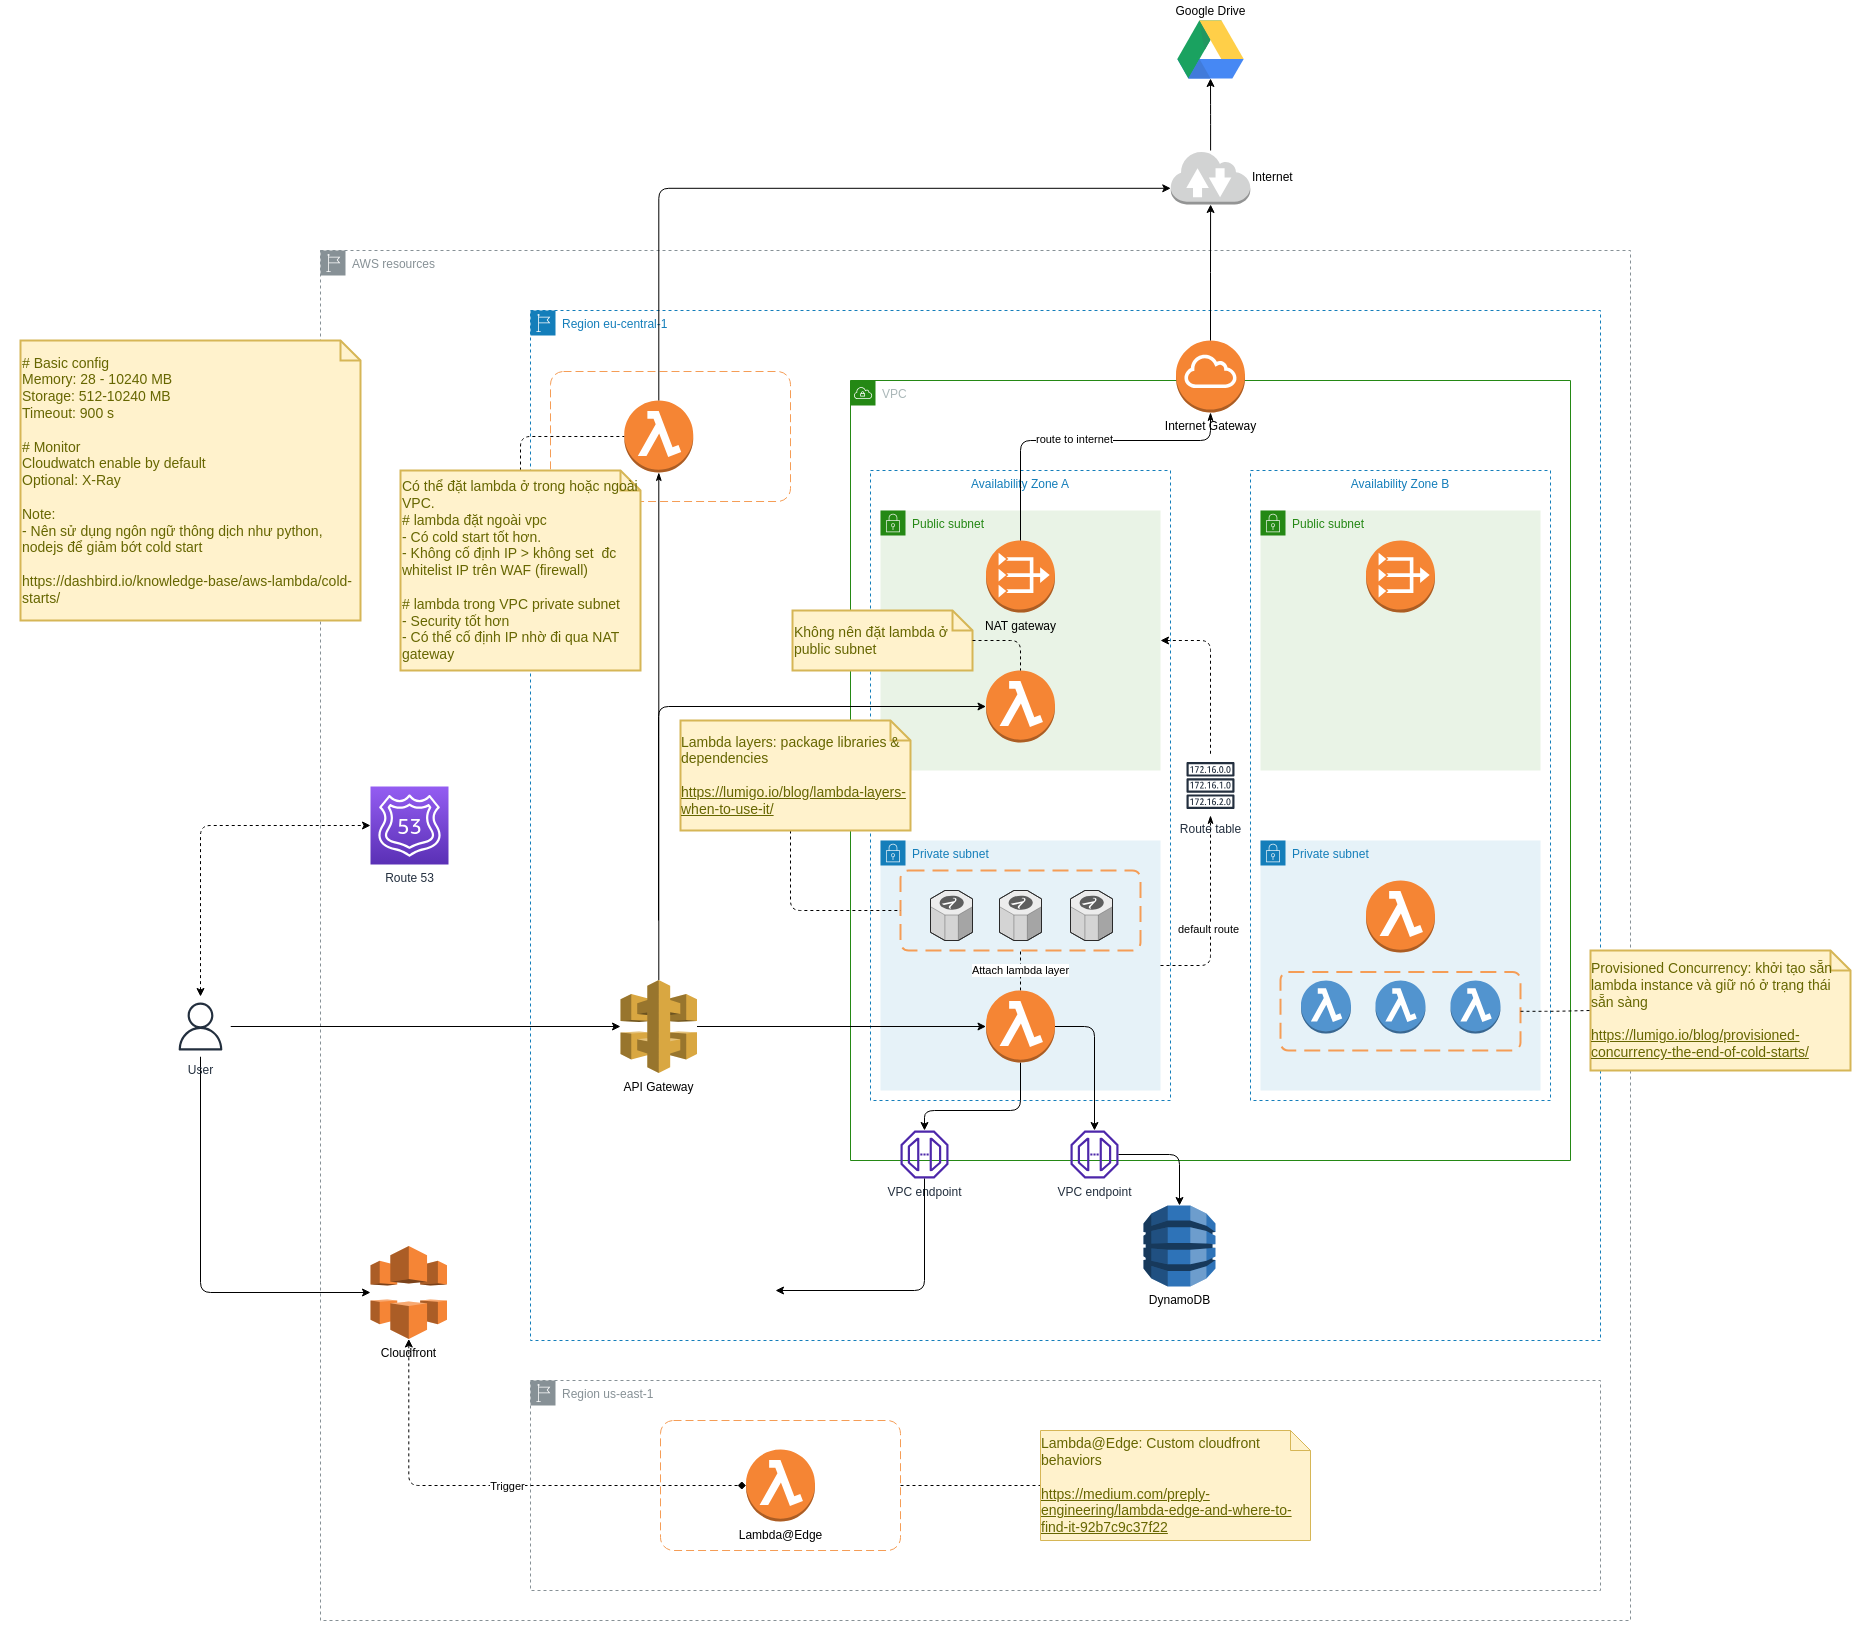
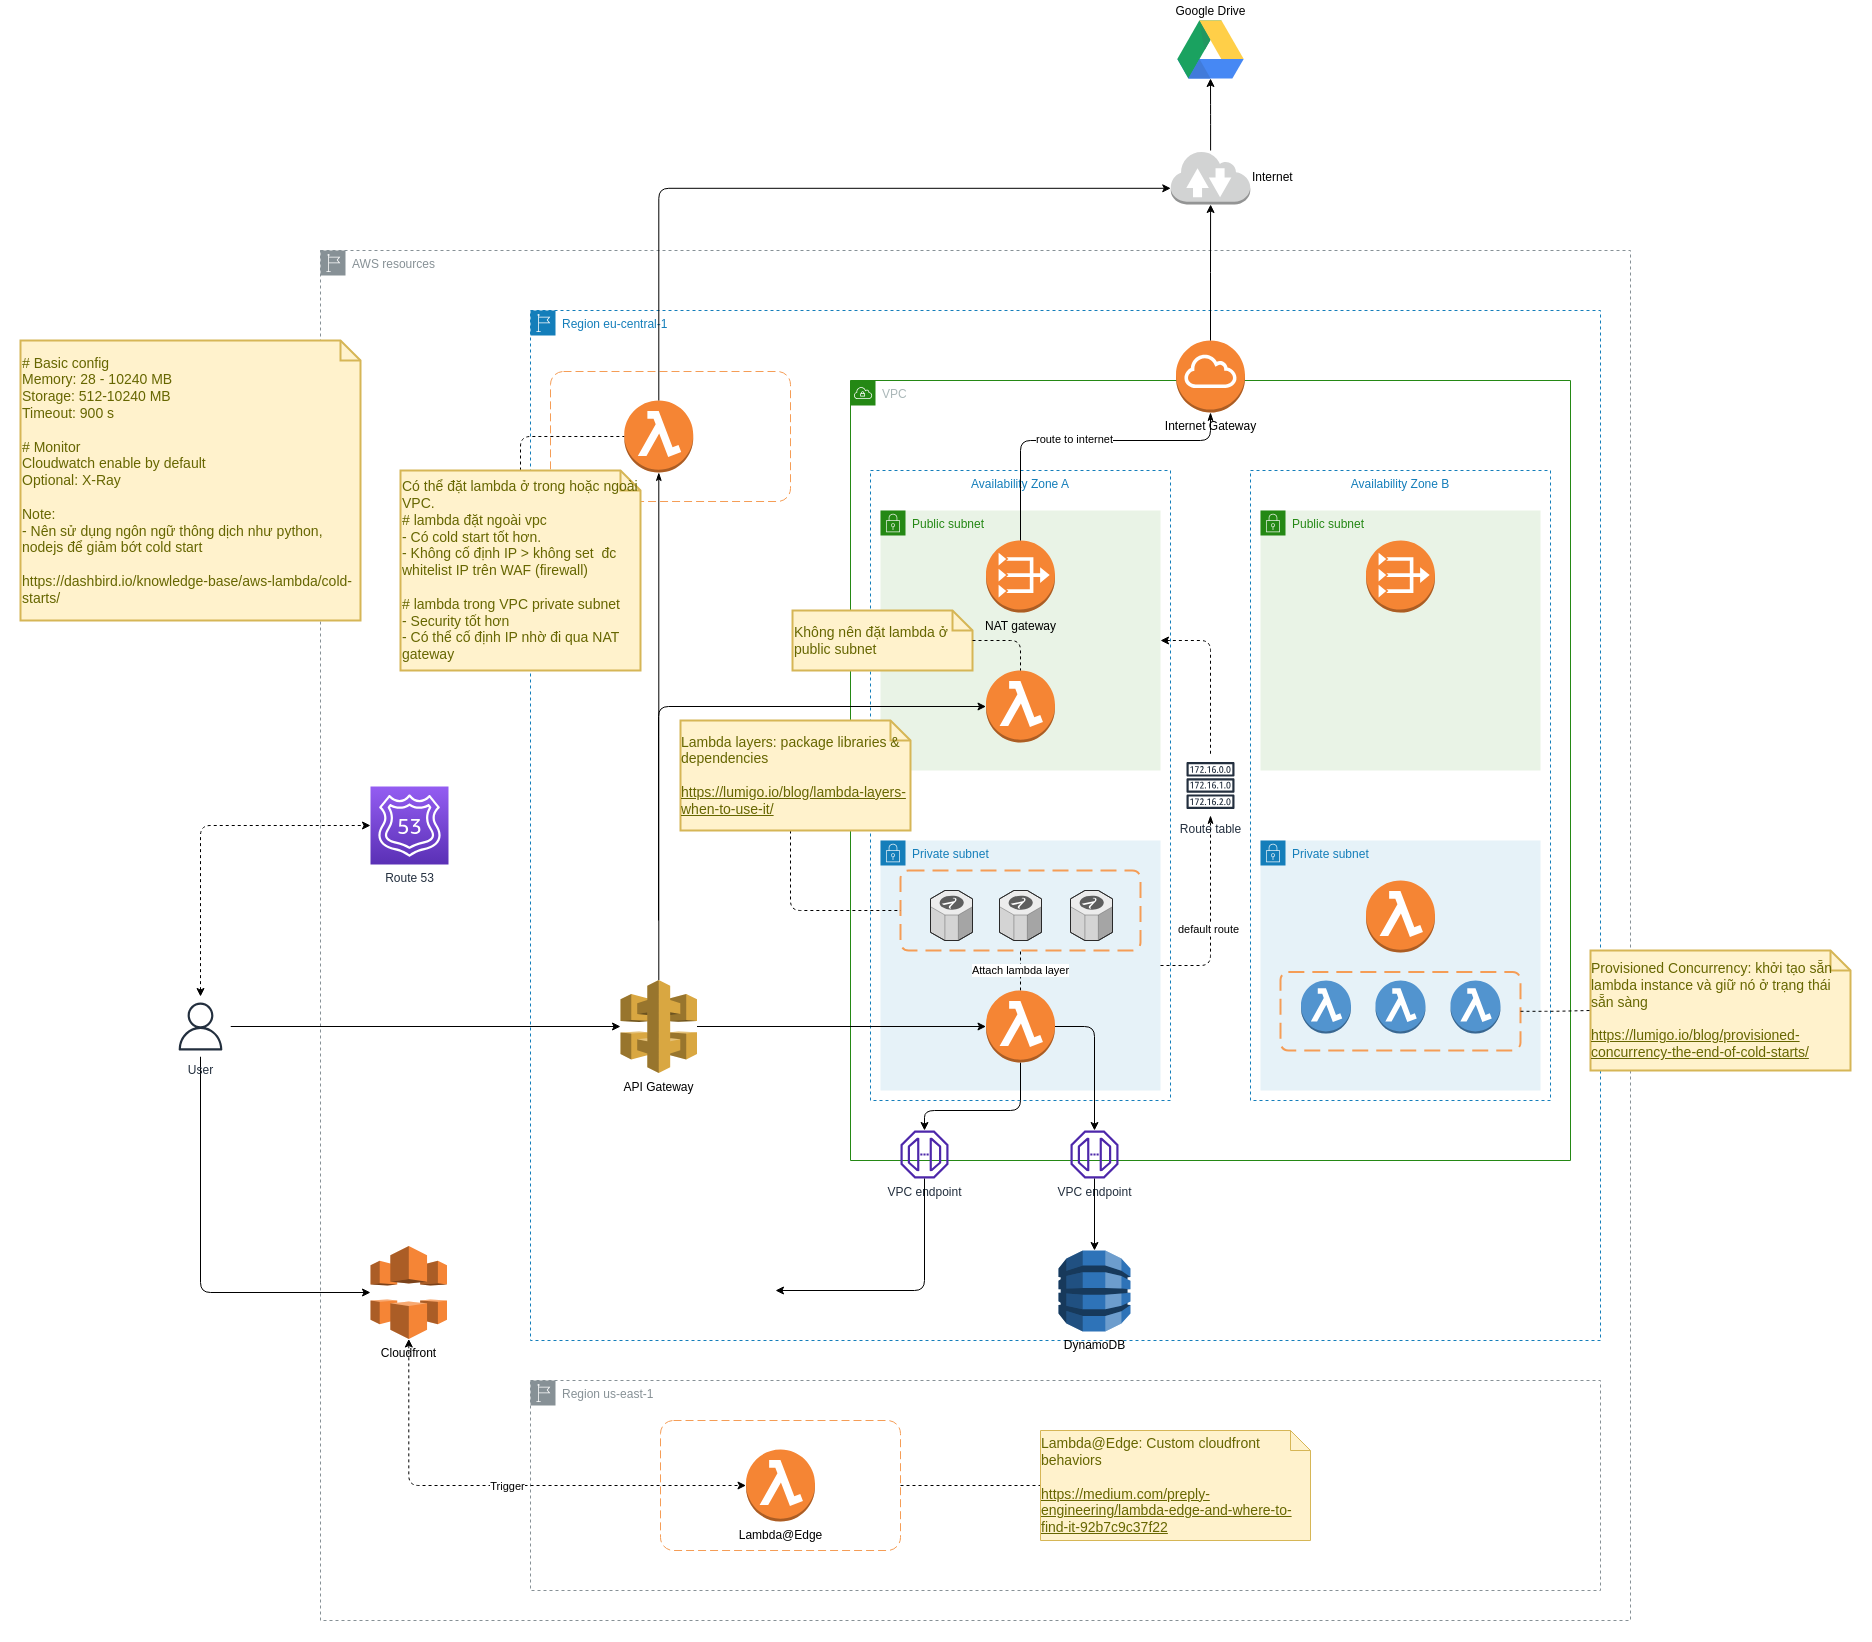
(1180, 1246) -> (1095, 1291)
(737, 1486) -> (738, 1486)
